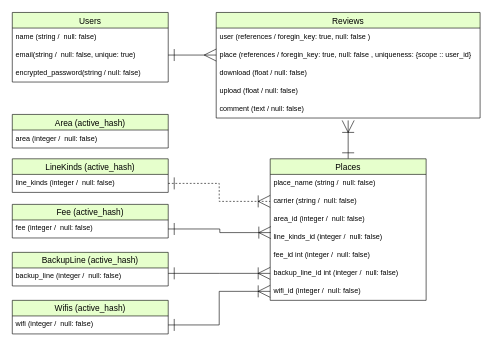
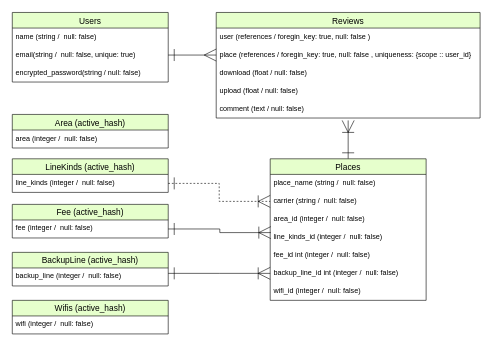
(242, 291) -> none
